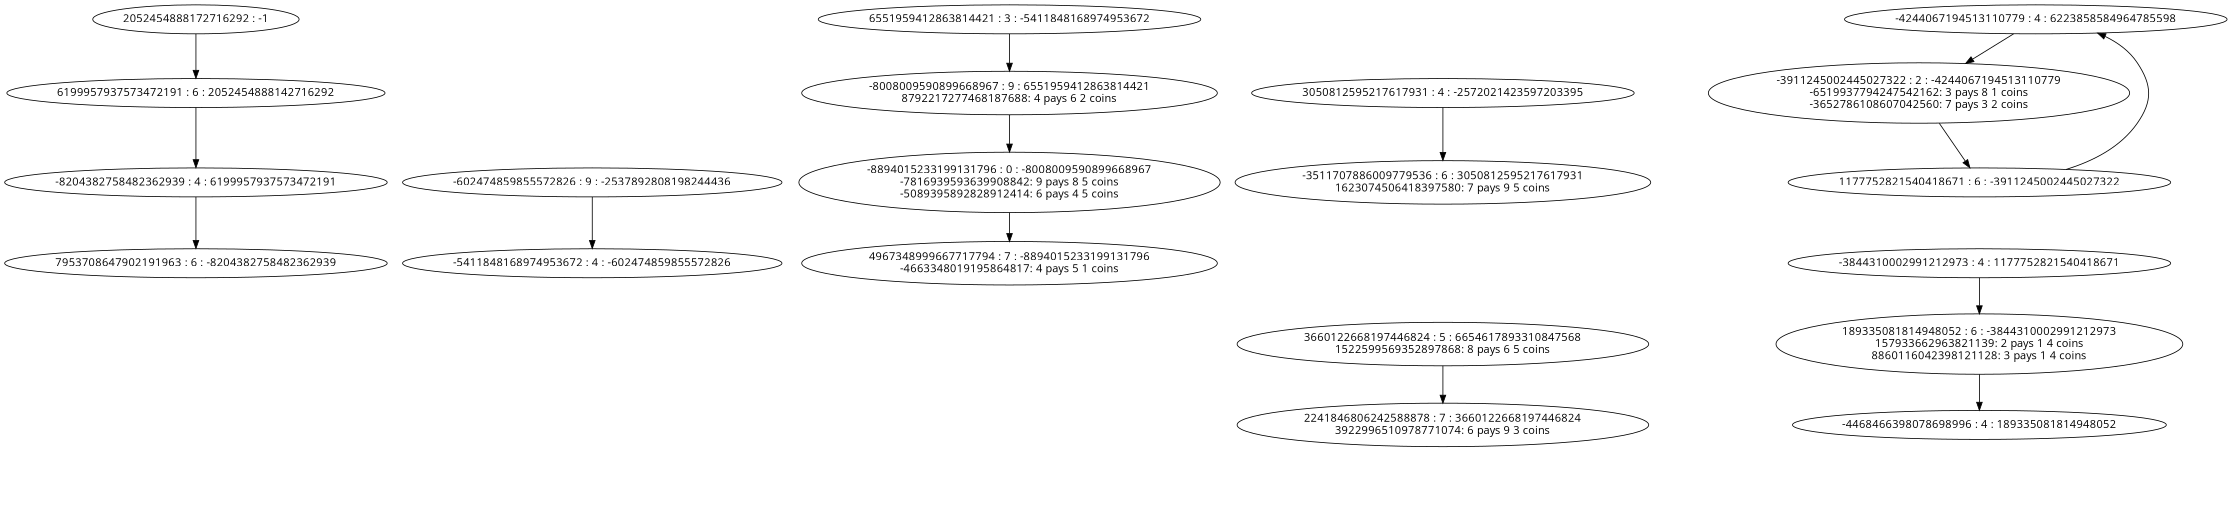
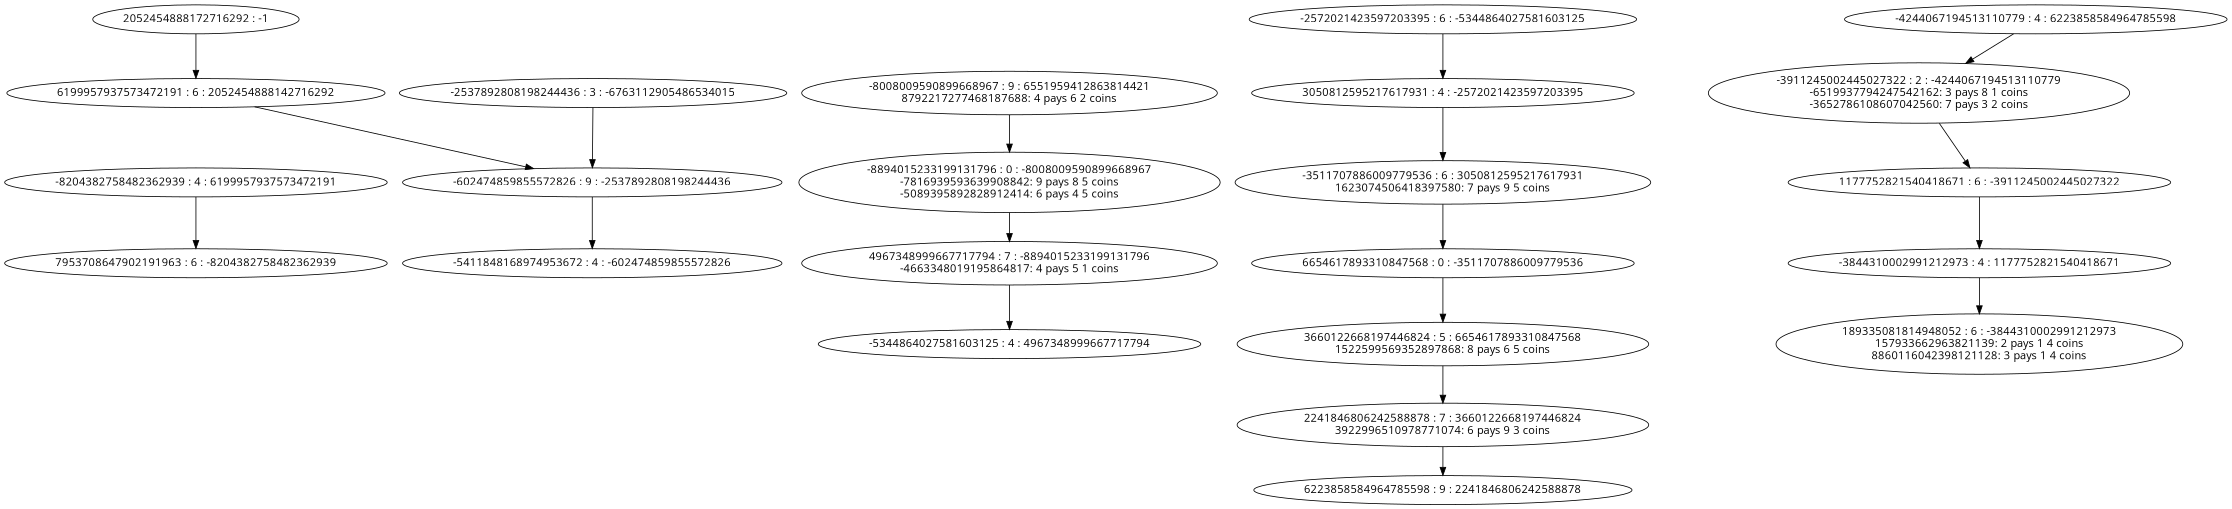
(1010, 19) -> none
none -> (1443, 19)
none -> (593, 93)
(2143, 114) -> (1979, 219)
(196, 134) -> (390, 137)
none -> (1443, 263)
none -> (1010, 344)
(1979, 425) -> none
none -> (1443, 490)
